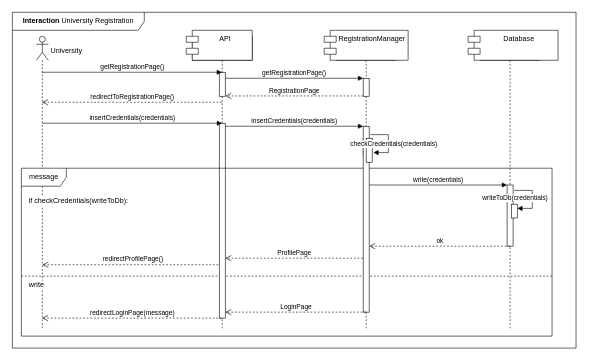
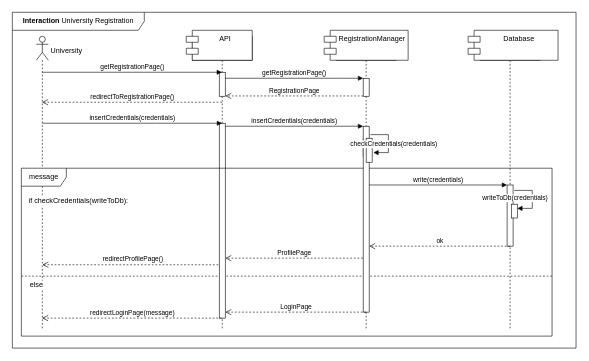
(37, 285) -> (37, 285)
